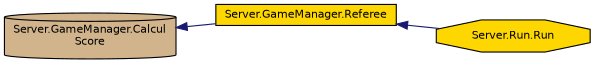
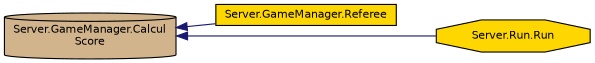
(424, 27) -> (312, 36)
